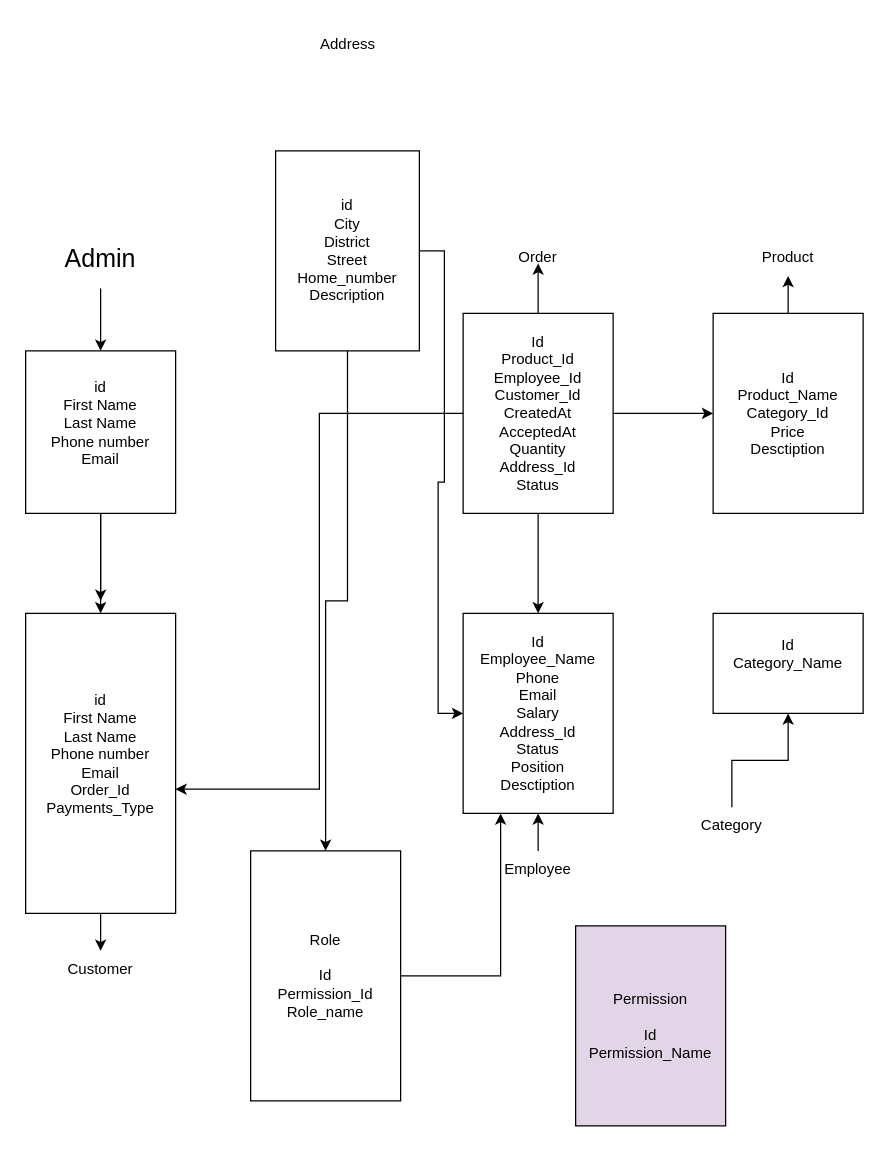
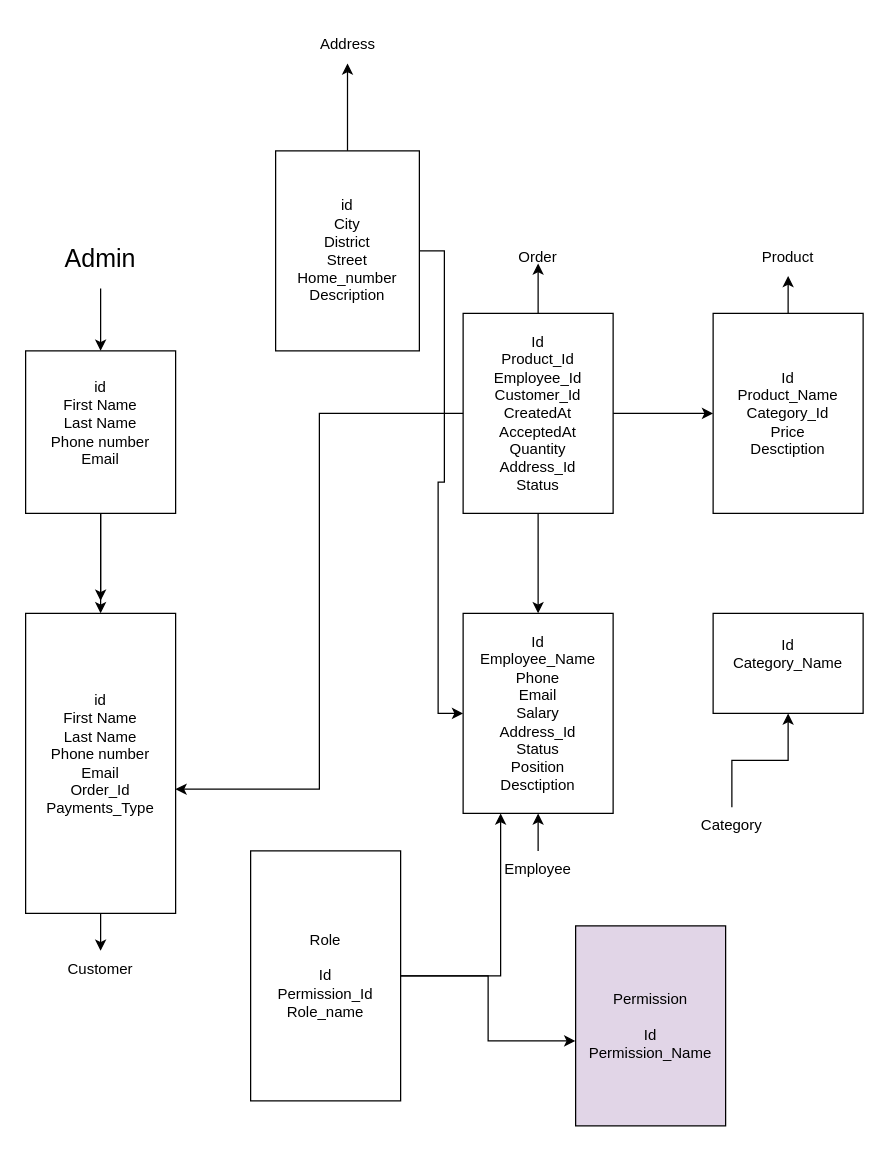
(341, 601) -> (348, 111)
none -> (496, 1041)
